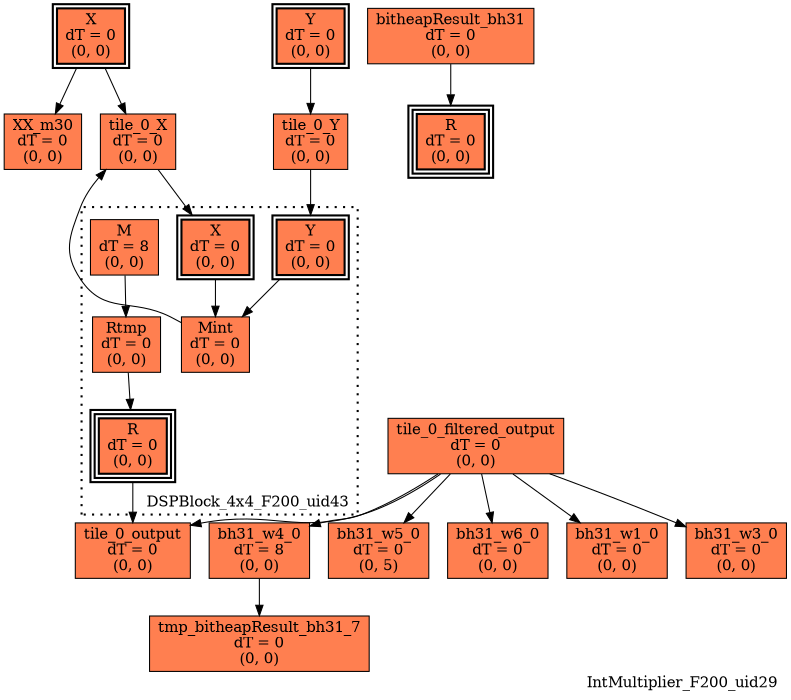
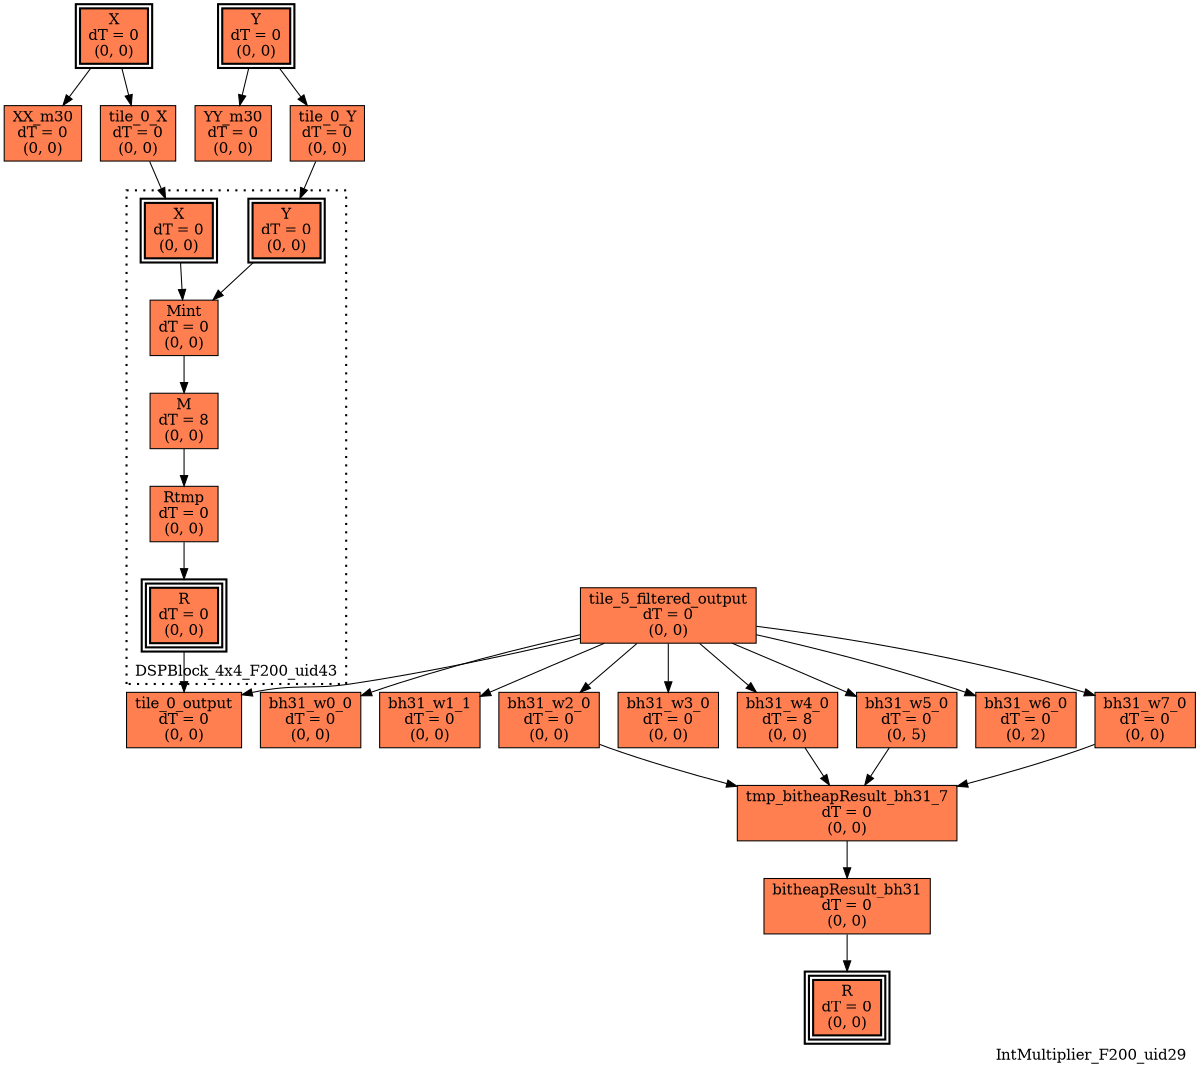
none -> (233, 133)
(88, 289) -> (184, 369)
(476, 446) -> (668, 615)
(498, 551) -> (1026, 720)
(617, 551) -> (430, 720)
none -> (311, 720)
none -> (549, 720)
none -> (1145, 720)
none -> (880, 762)
none -> (847, 854)
